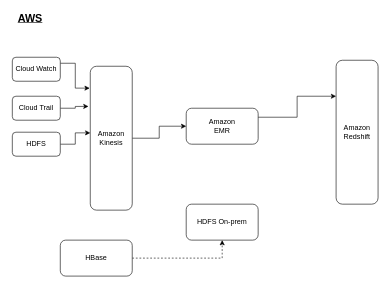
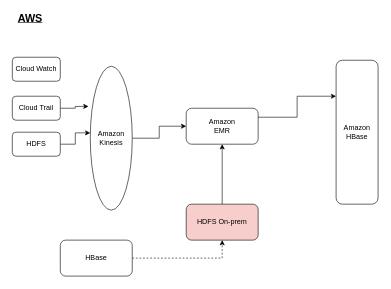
(77, 88) -> none
(357, 132) -> (357, 132)
(111, 138) -> (111, 138)
none -> (222, 149)
(222, 222) -> (222, 222)
